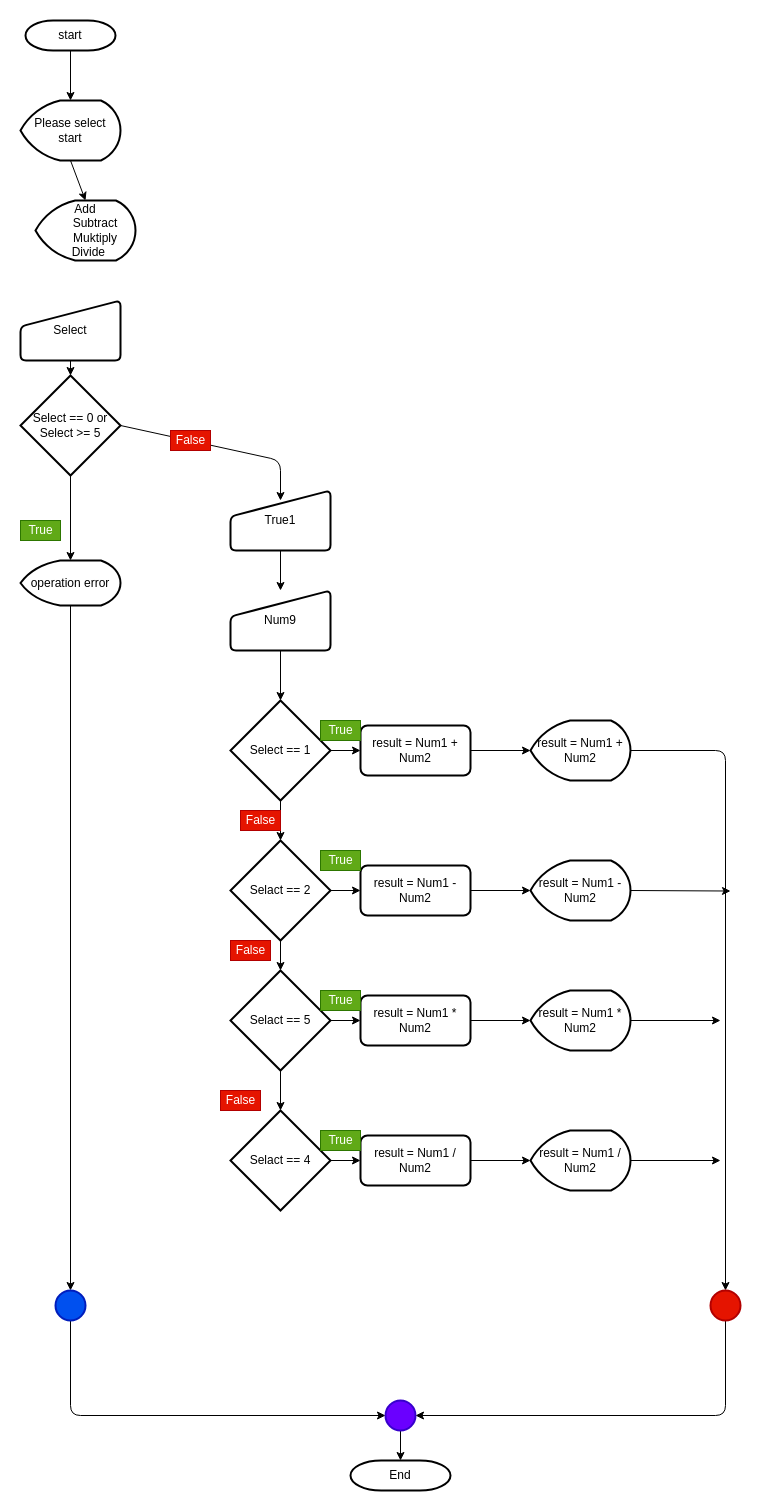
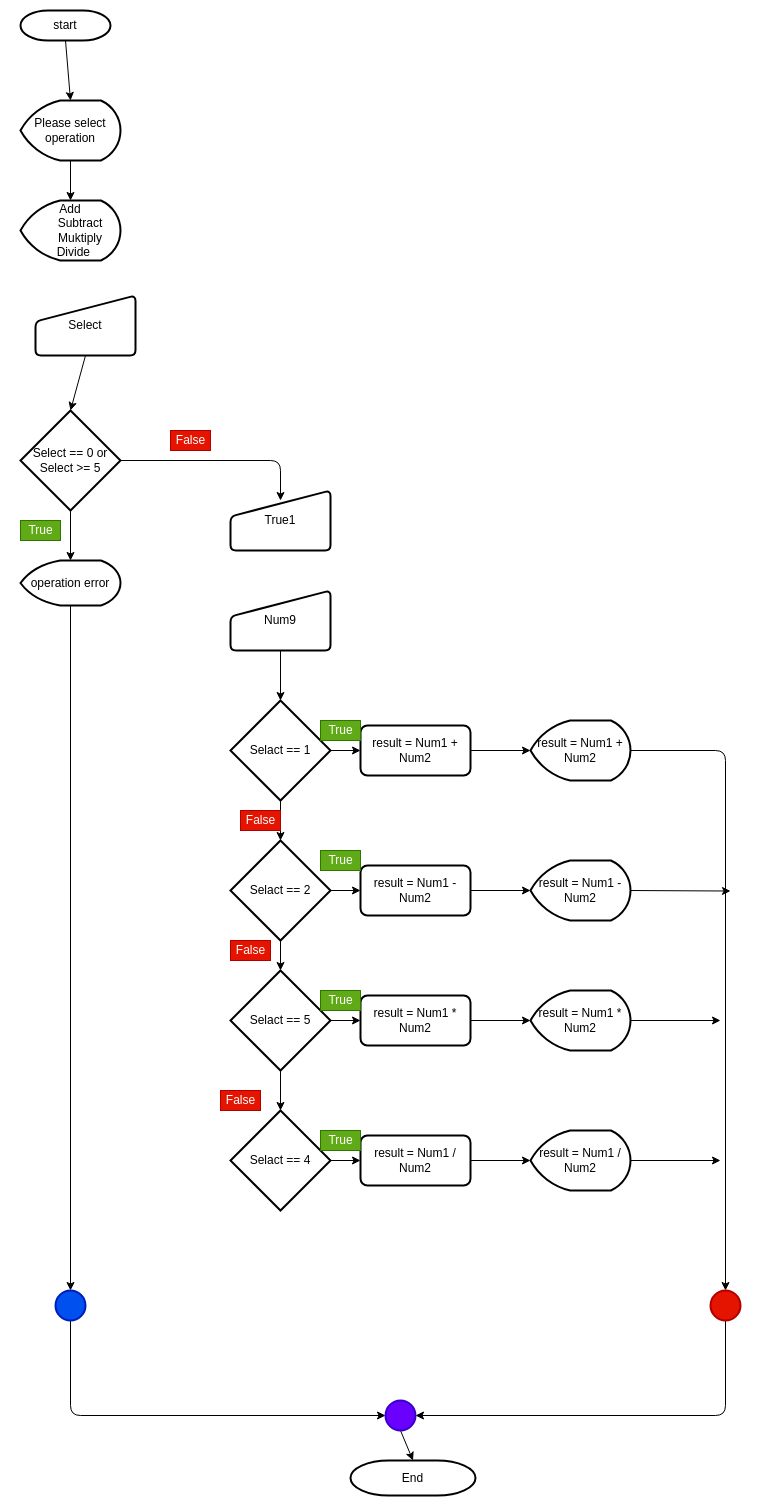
(71, 36) -> (66, 26)
(71, 131) -> (71, 131)
(86, 231) -> (71, 231)
(71, 331) -> (86, 326)
(71, 426) -> (71, 461)
(281, 567) -> none
(281, 751) -> (281, 751)
(401, 1476) -> (413, 1478)
